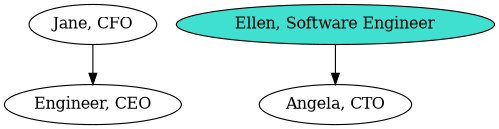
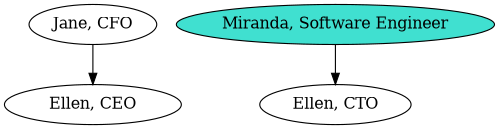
(335, 24) -> (335, 24)
(93, 105) -> (93, 105)
(335, 105) -> (335, 105)
